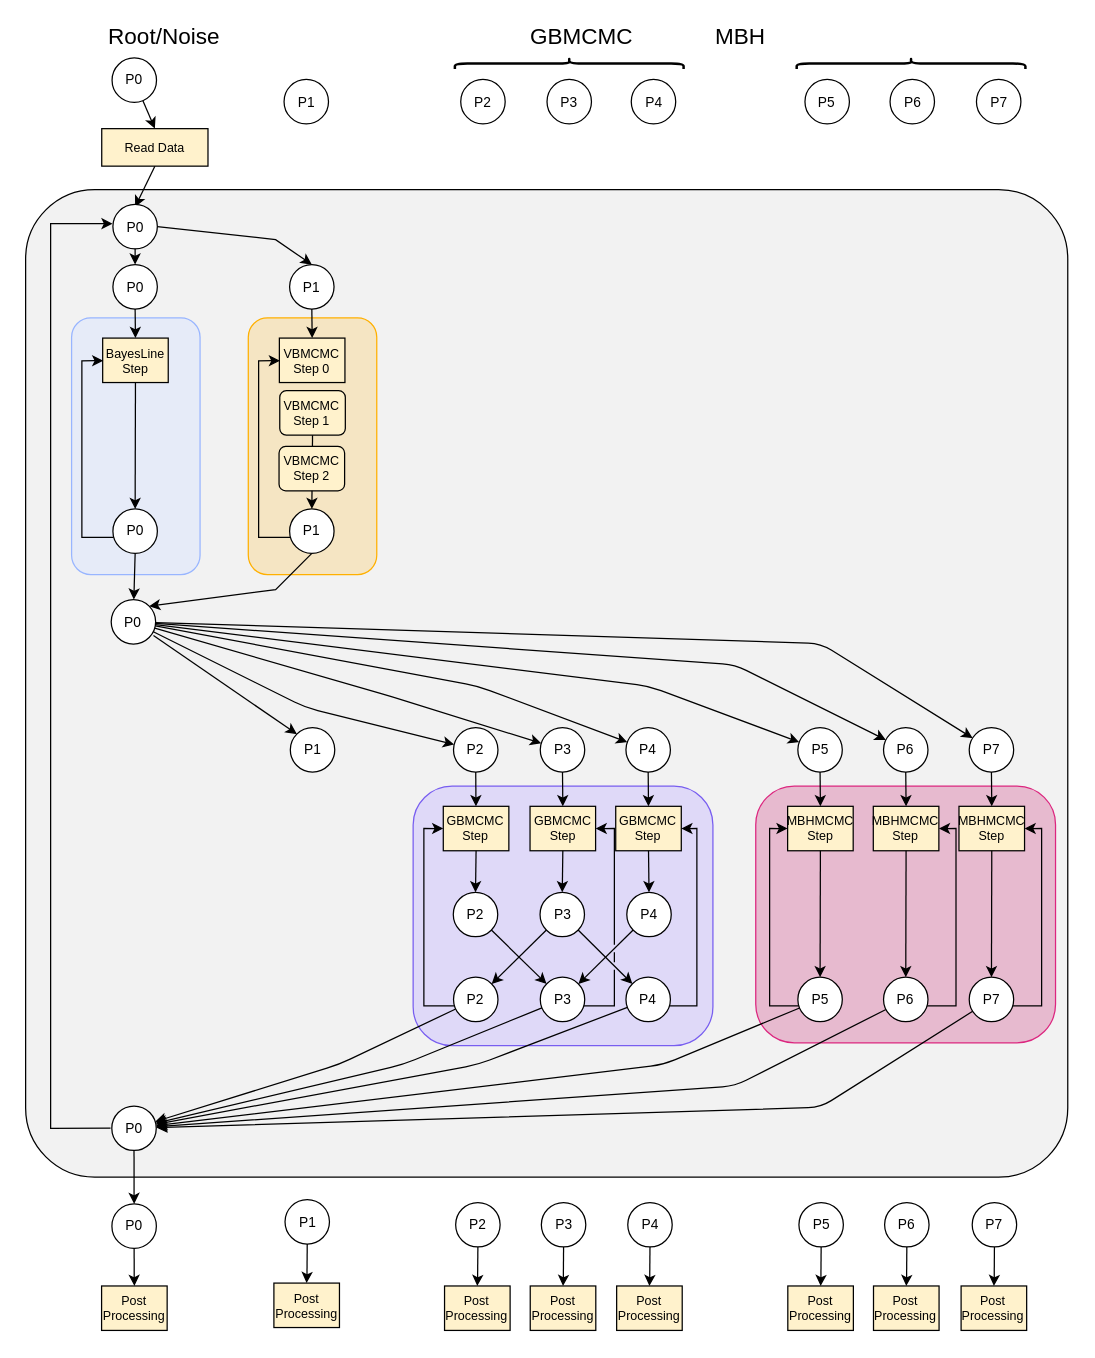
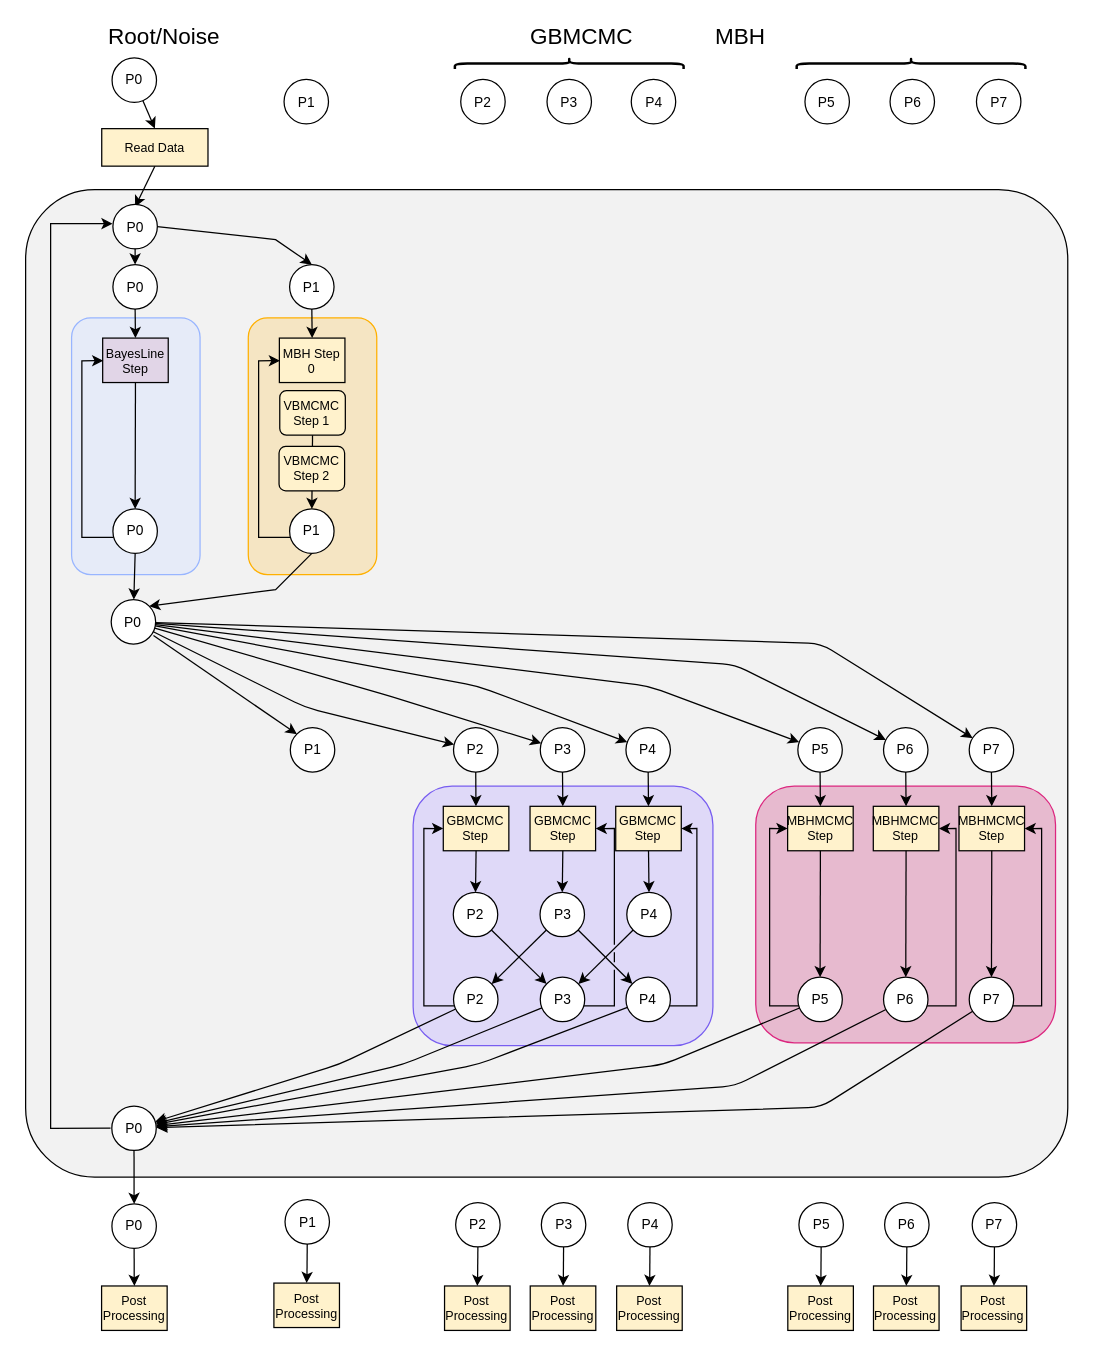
(135, 360) -> (135, 360)
(312, 361) -> (312, 361)
